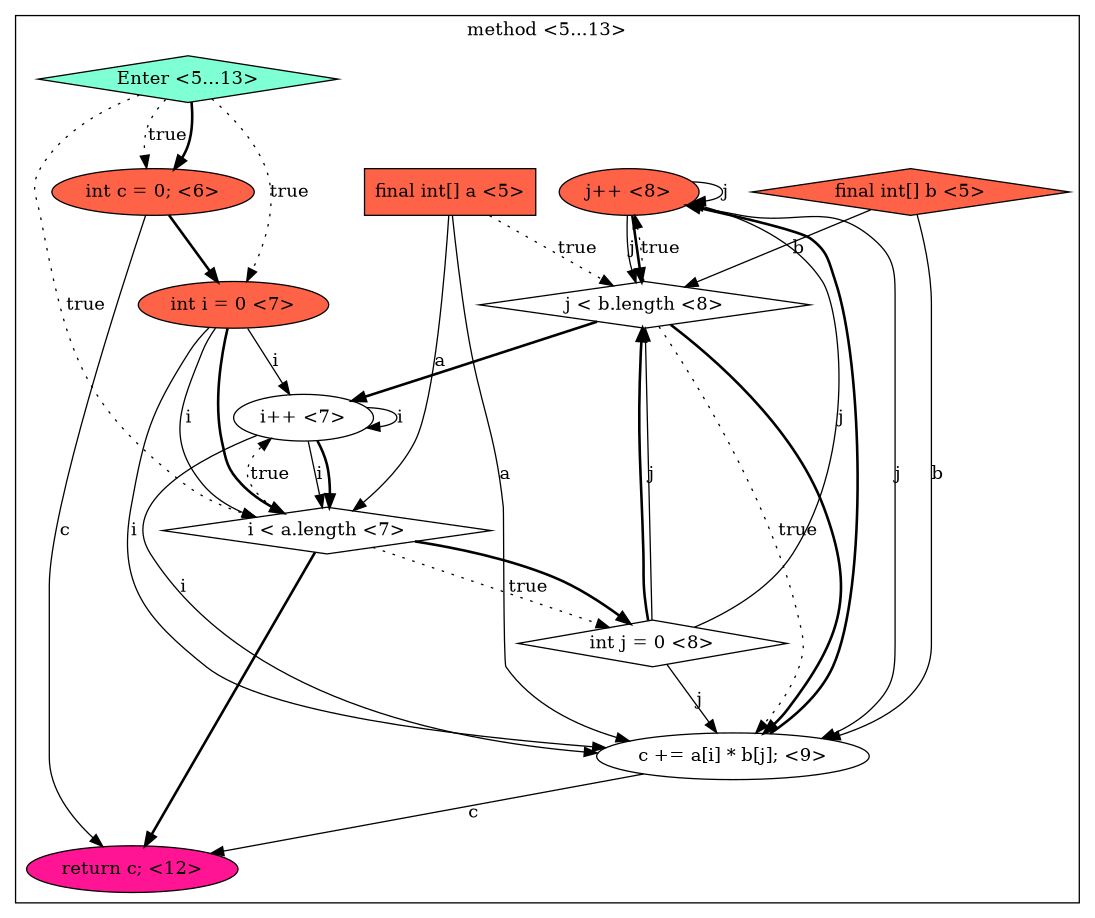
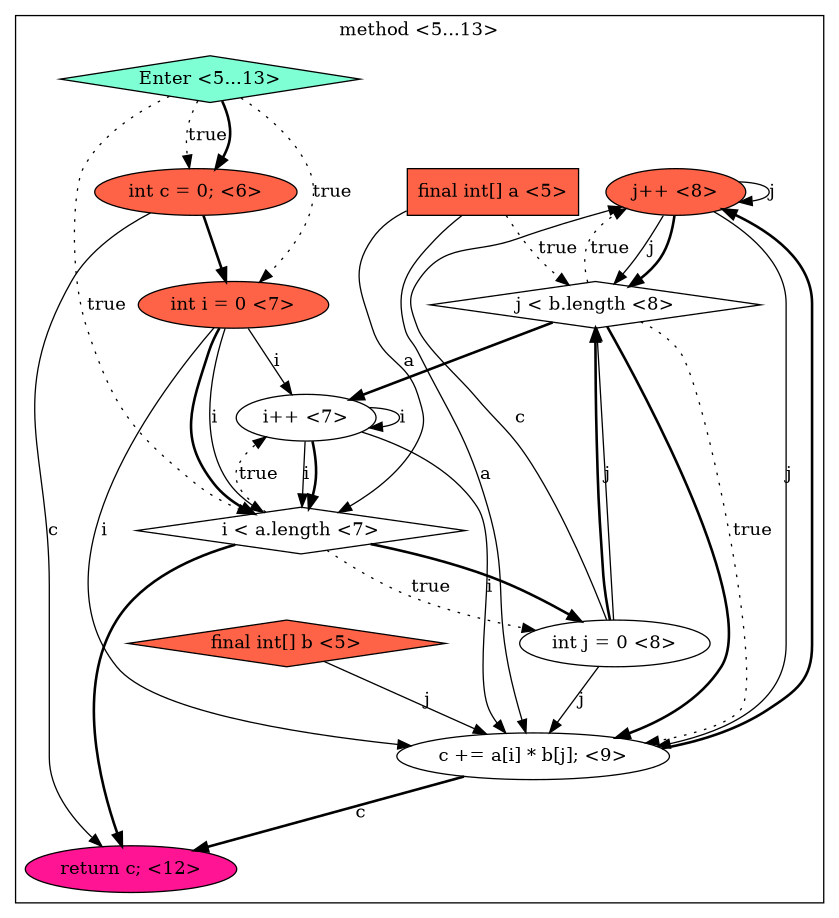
(775, 249) -> none
(841, 418) -> (520, 418)
(938, 474) -> (427, 700)
(653, 643) -> (615, 643)
(434, 813) -> (336, 812)
